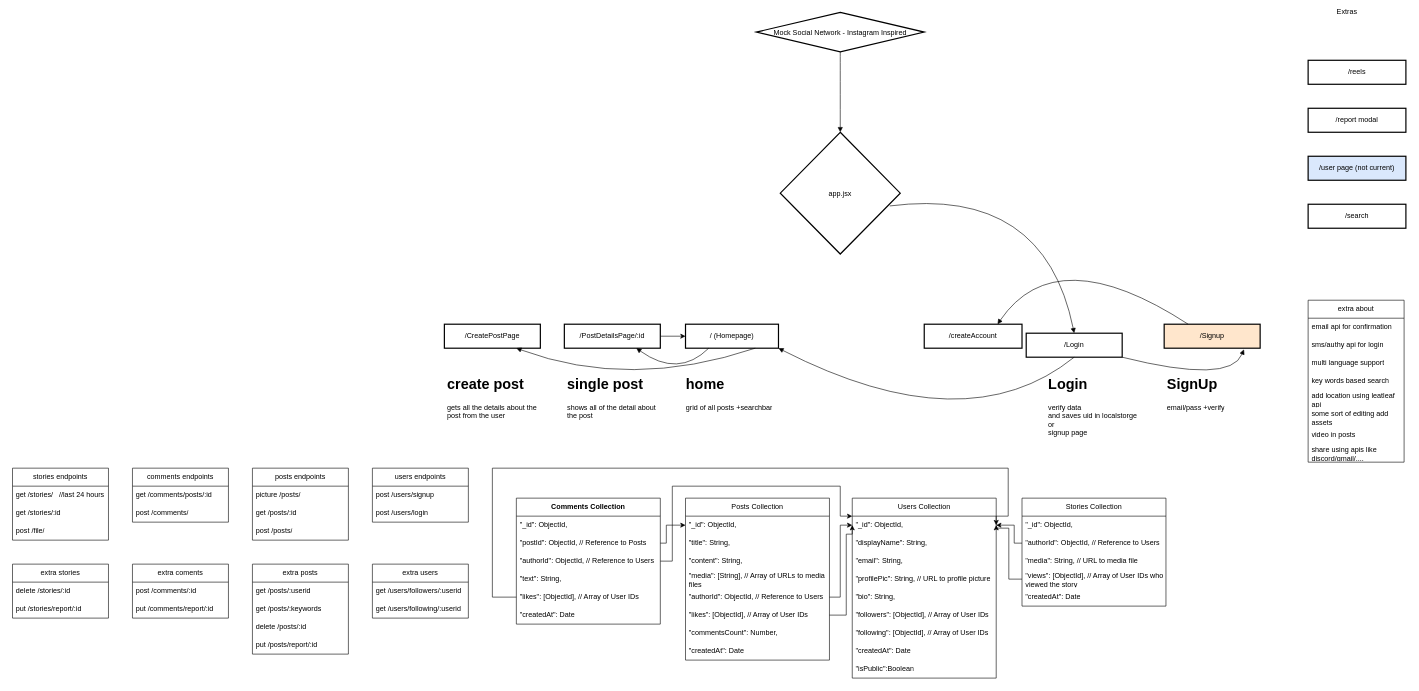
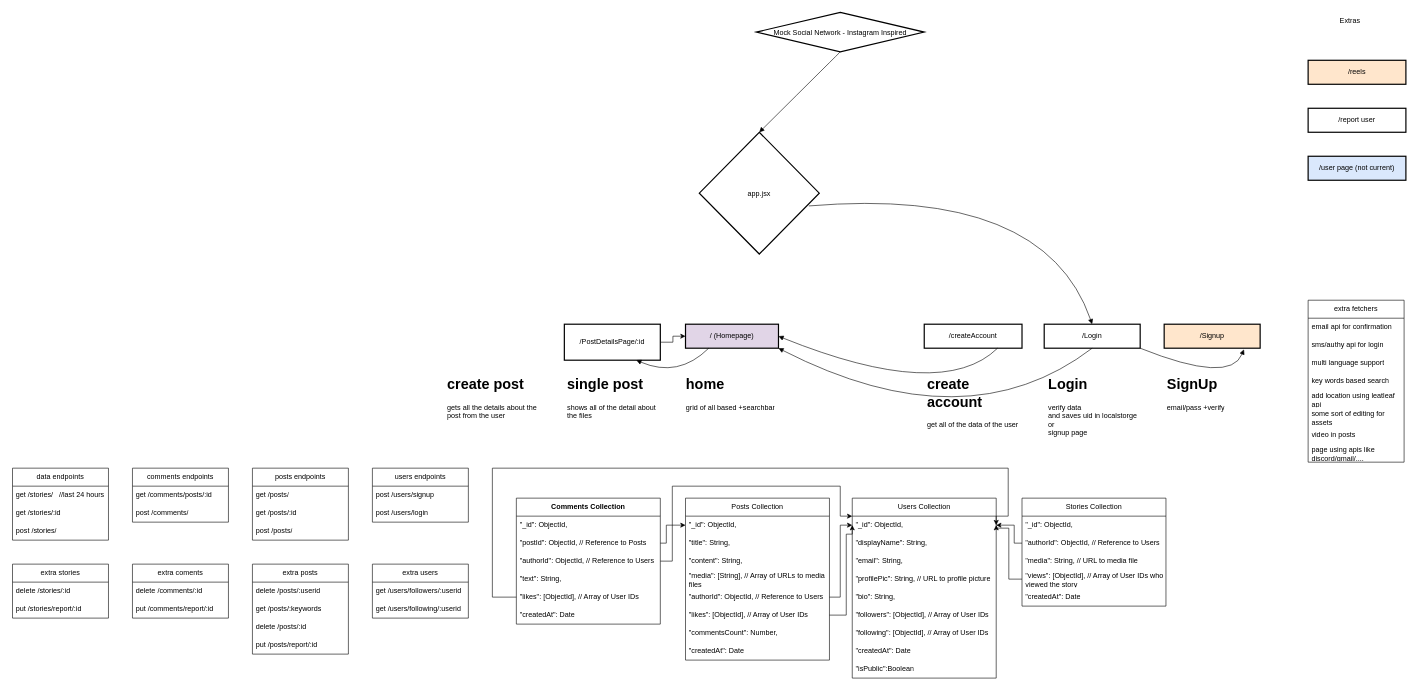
(1347, 12) -> (1350, 21)
(1357, 72) -> (1357, 72)
(1357, 120) -> (1357, 120)
(840, 193) -> (759, 193)
(1357, 216) -> none
(1092, 282) -> none
(1356, 309) -> (1356, 309)
(492, 336) -> none
(612, 336) -> (612, 342)
(732, 336) -> (732, 336)
(1074, 345) -> (1092, 336)
none -> (850, 361)
(565, 363) -> none
(614, 389) -> (614, 389)
(733, 389) -> (733, 389)
none -> (973, 405)
(1357, 417) -> (1357, 417)
(1357, 453) -> (1357, 453)
(60, 477) -> (60, 477)
(284, 495) -> (277, 495)
(35, 531) -> (42, 531)
(169, 591) -> (172, 591)
(289, 591) -> (294, 591)
